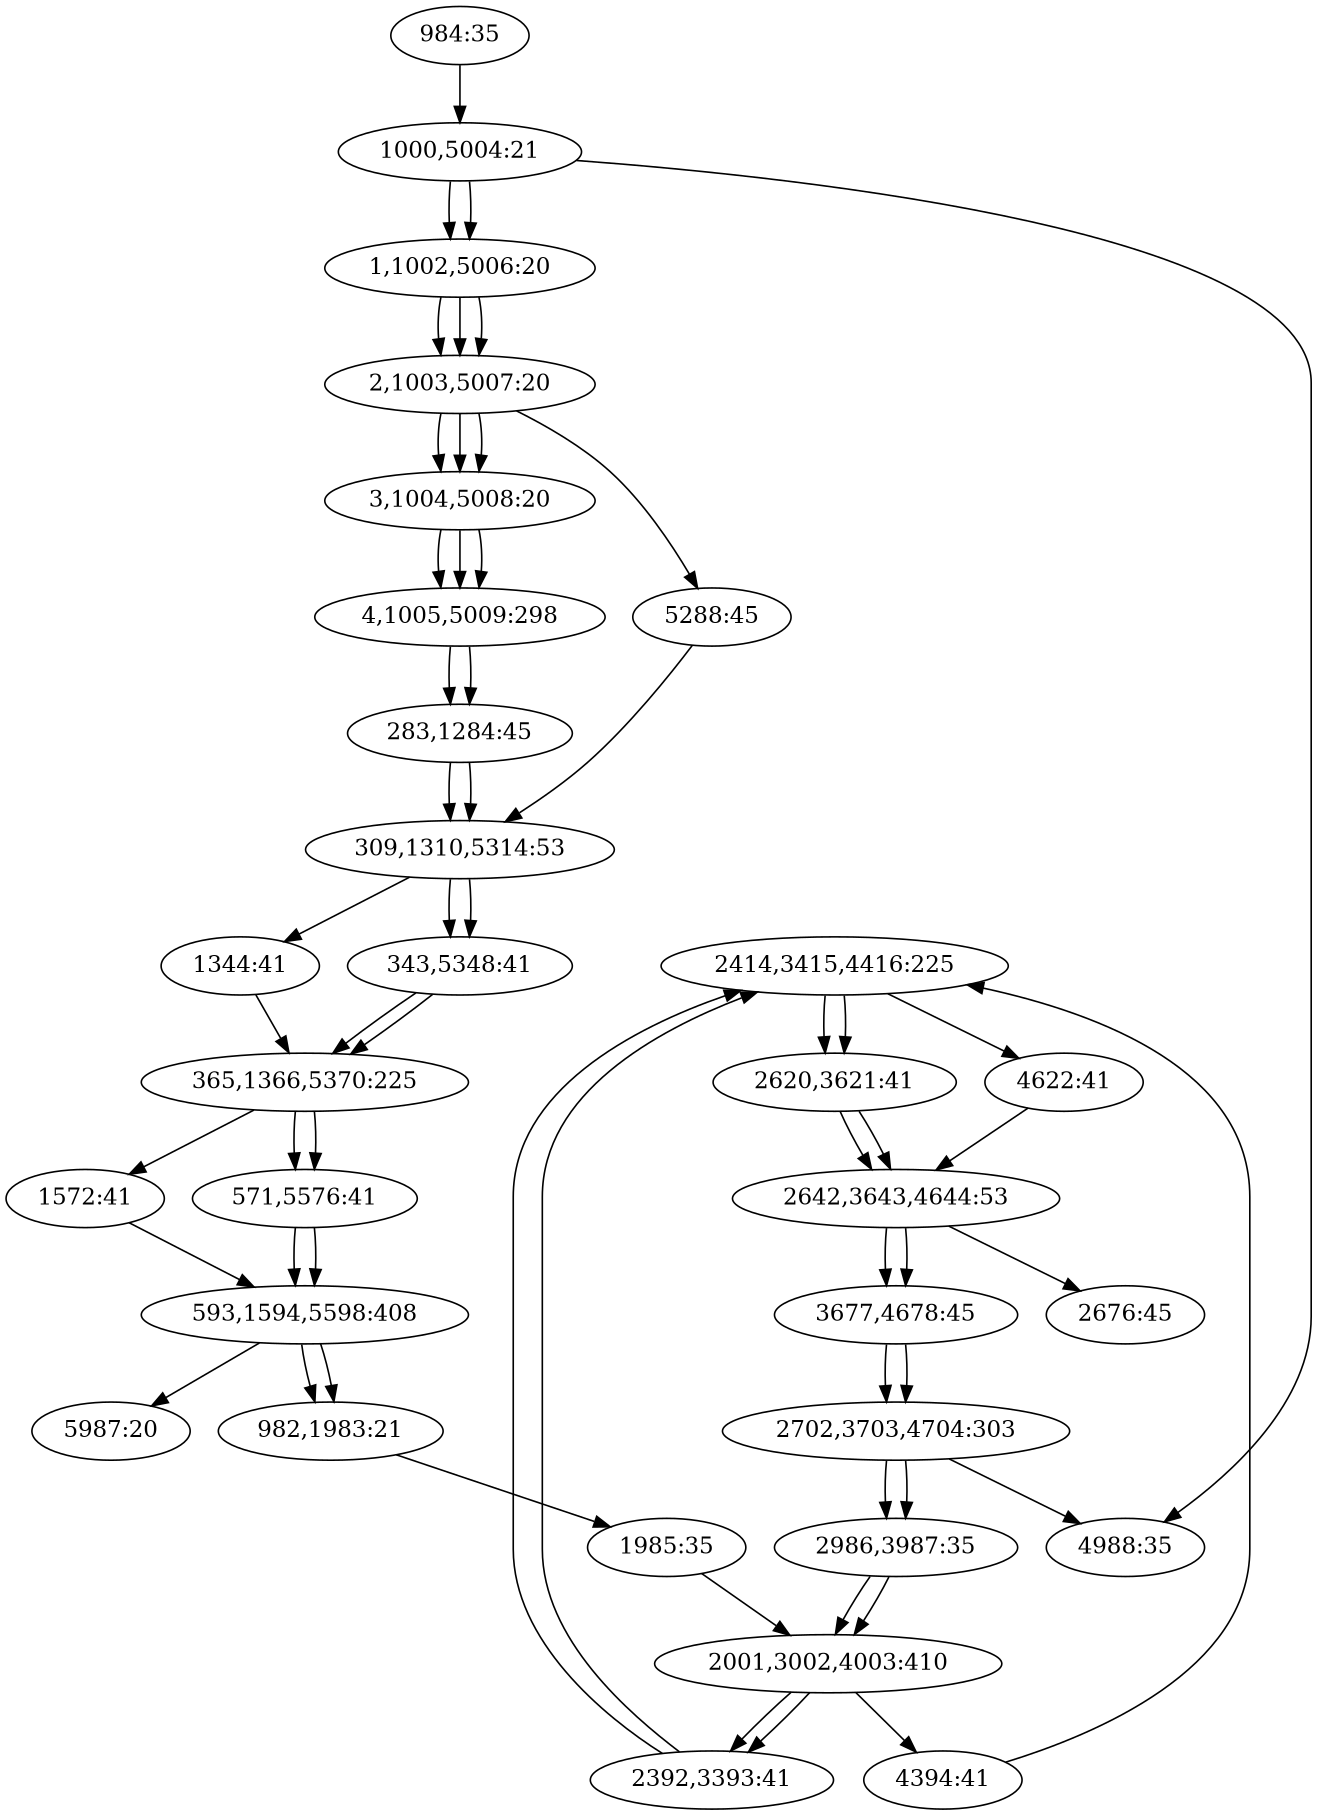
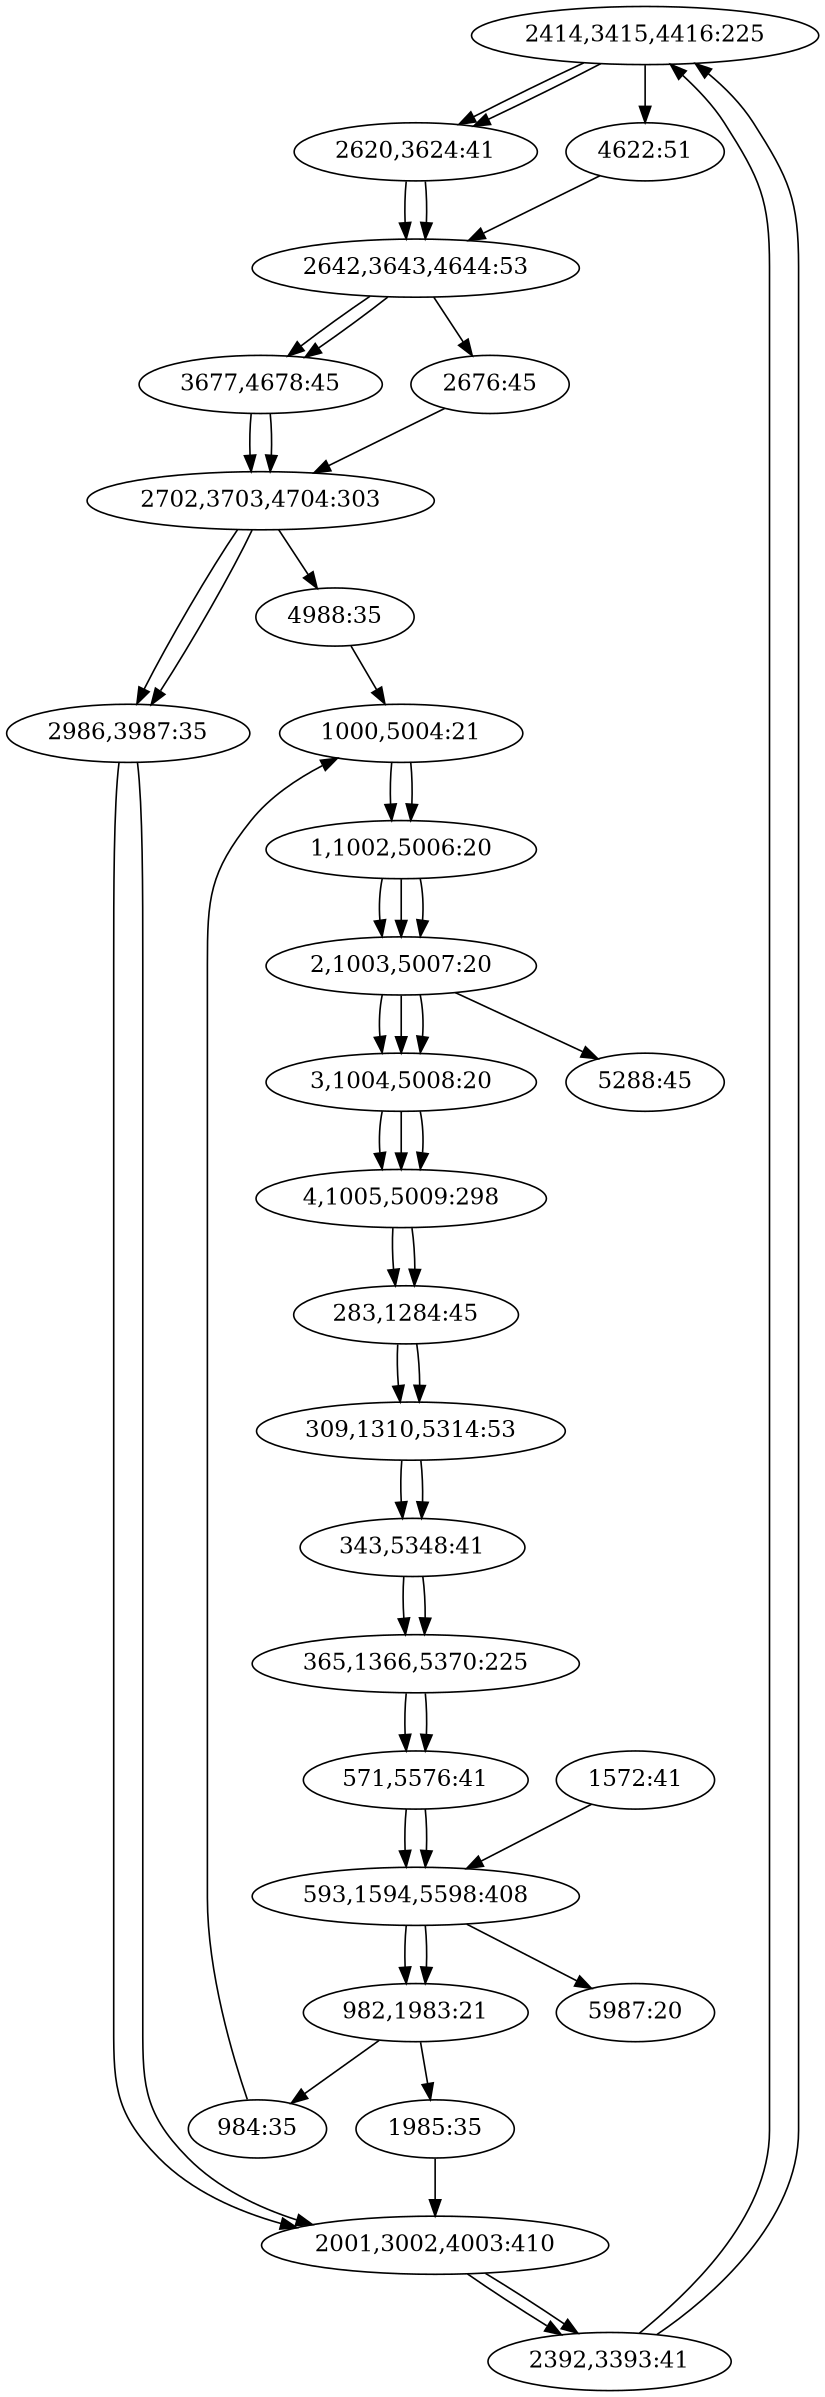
none -> (387, 437)
(1311, 573) -> (364, 668)
(614, 737) -> none
(240, 966) -> none
(835, 1082) -> (416, 152)
(1064, 1082) -> (645, 152)
(199, 1138) -> none
(943, 1780) -> none
none -> (342, 2067)
